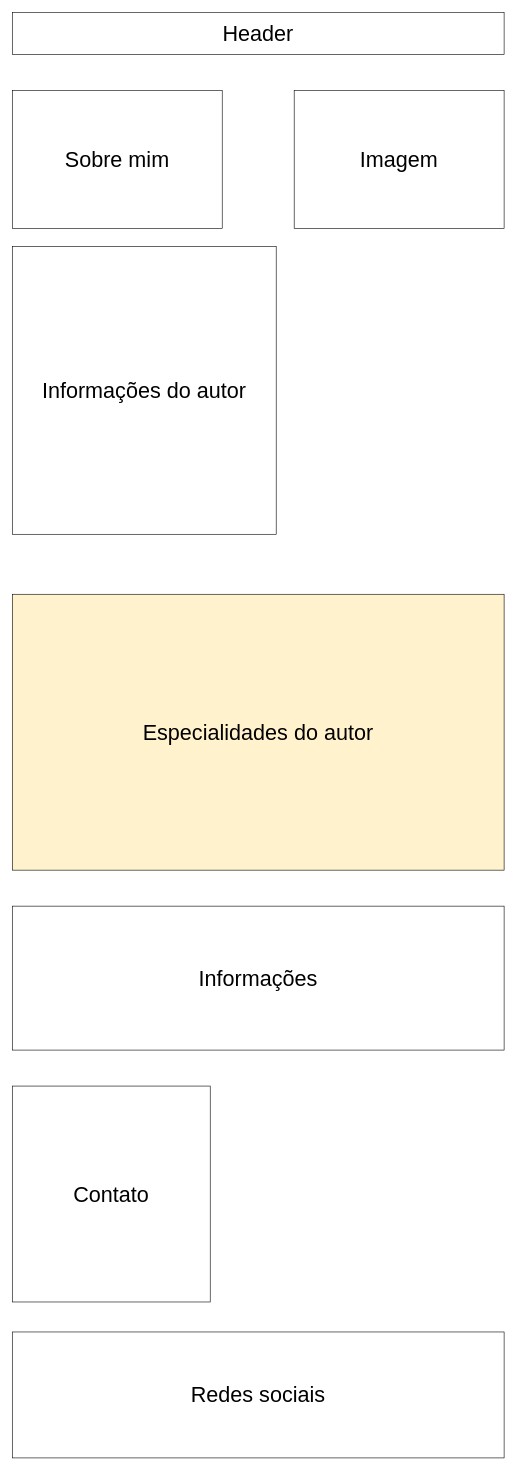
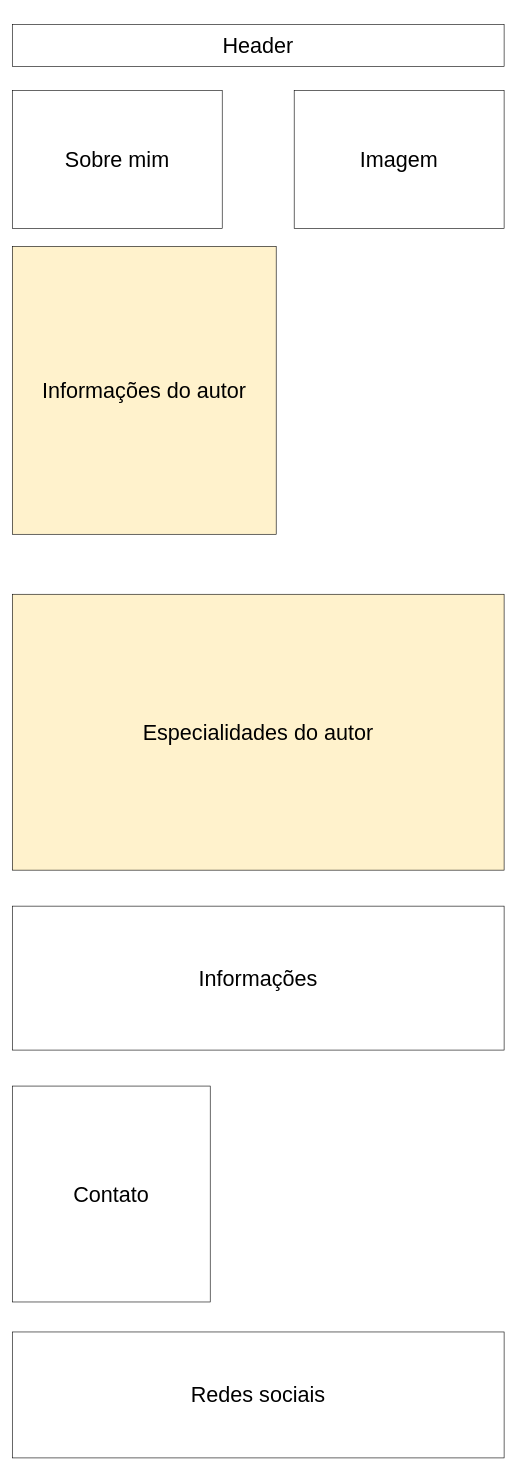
(258, 33) -> (258, 45)
(144, 390) -> (144, 390)
